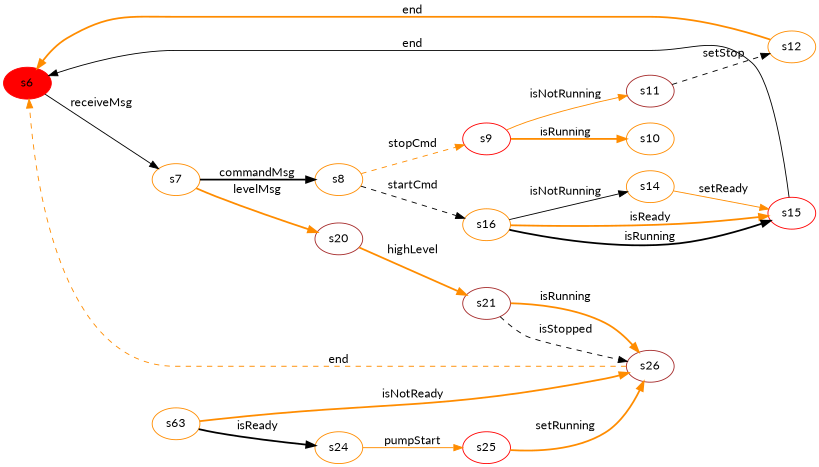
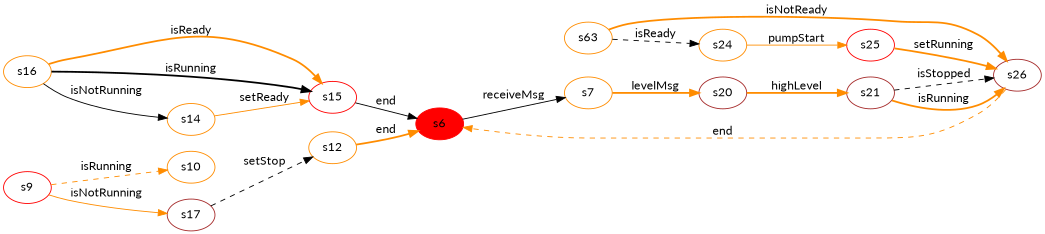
(650, 91) -> (191, 215)
(564, 139) -> (105, 178)
(339, 180) -> none
(252, 438) -> (651, 41)
